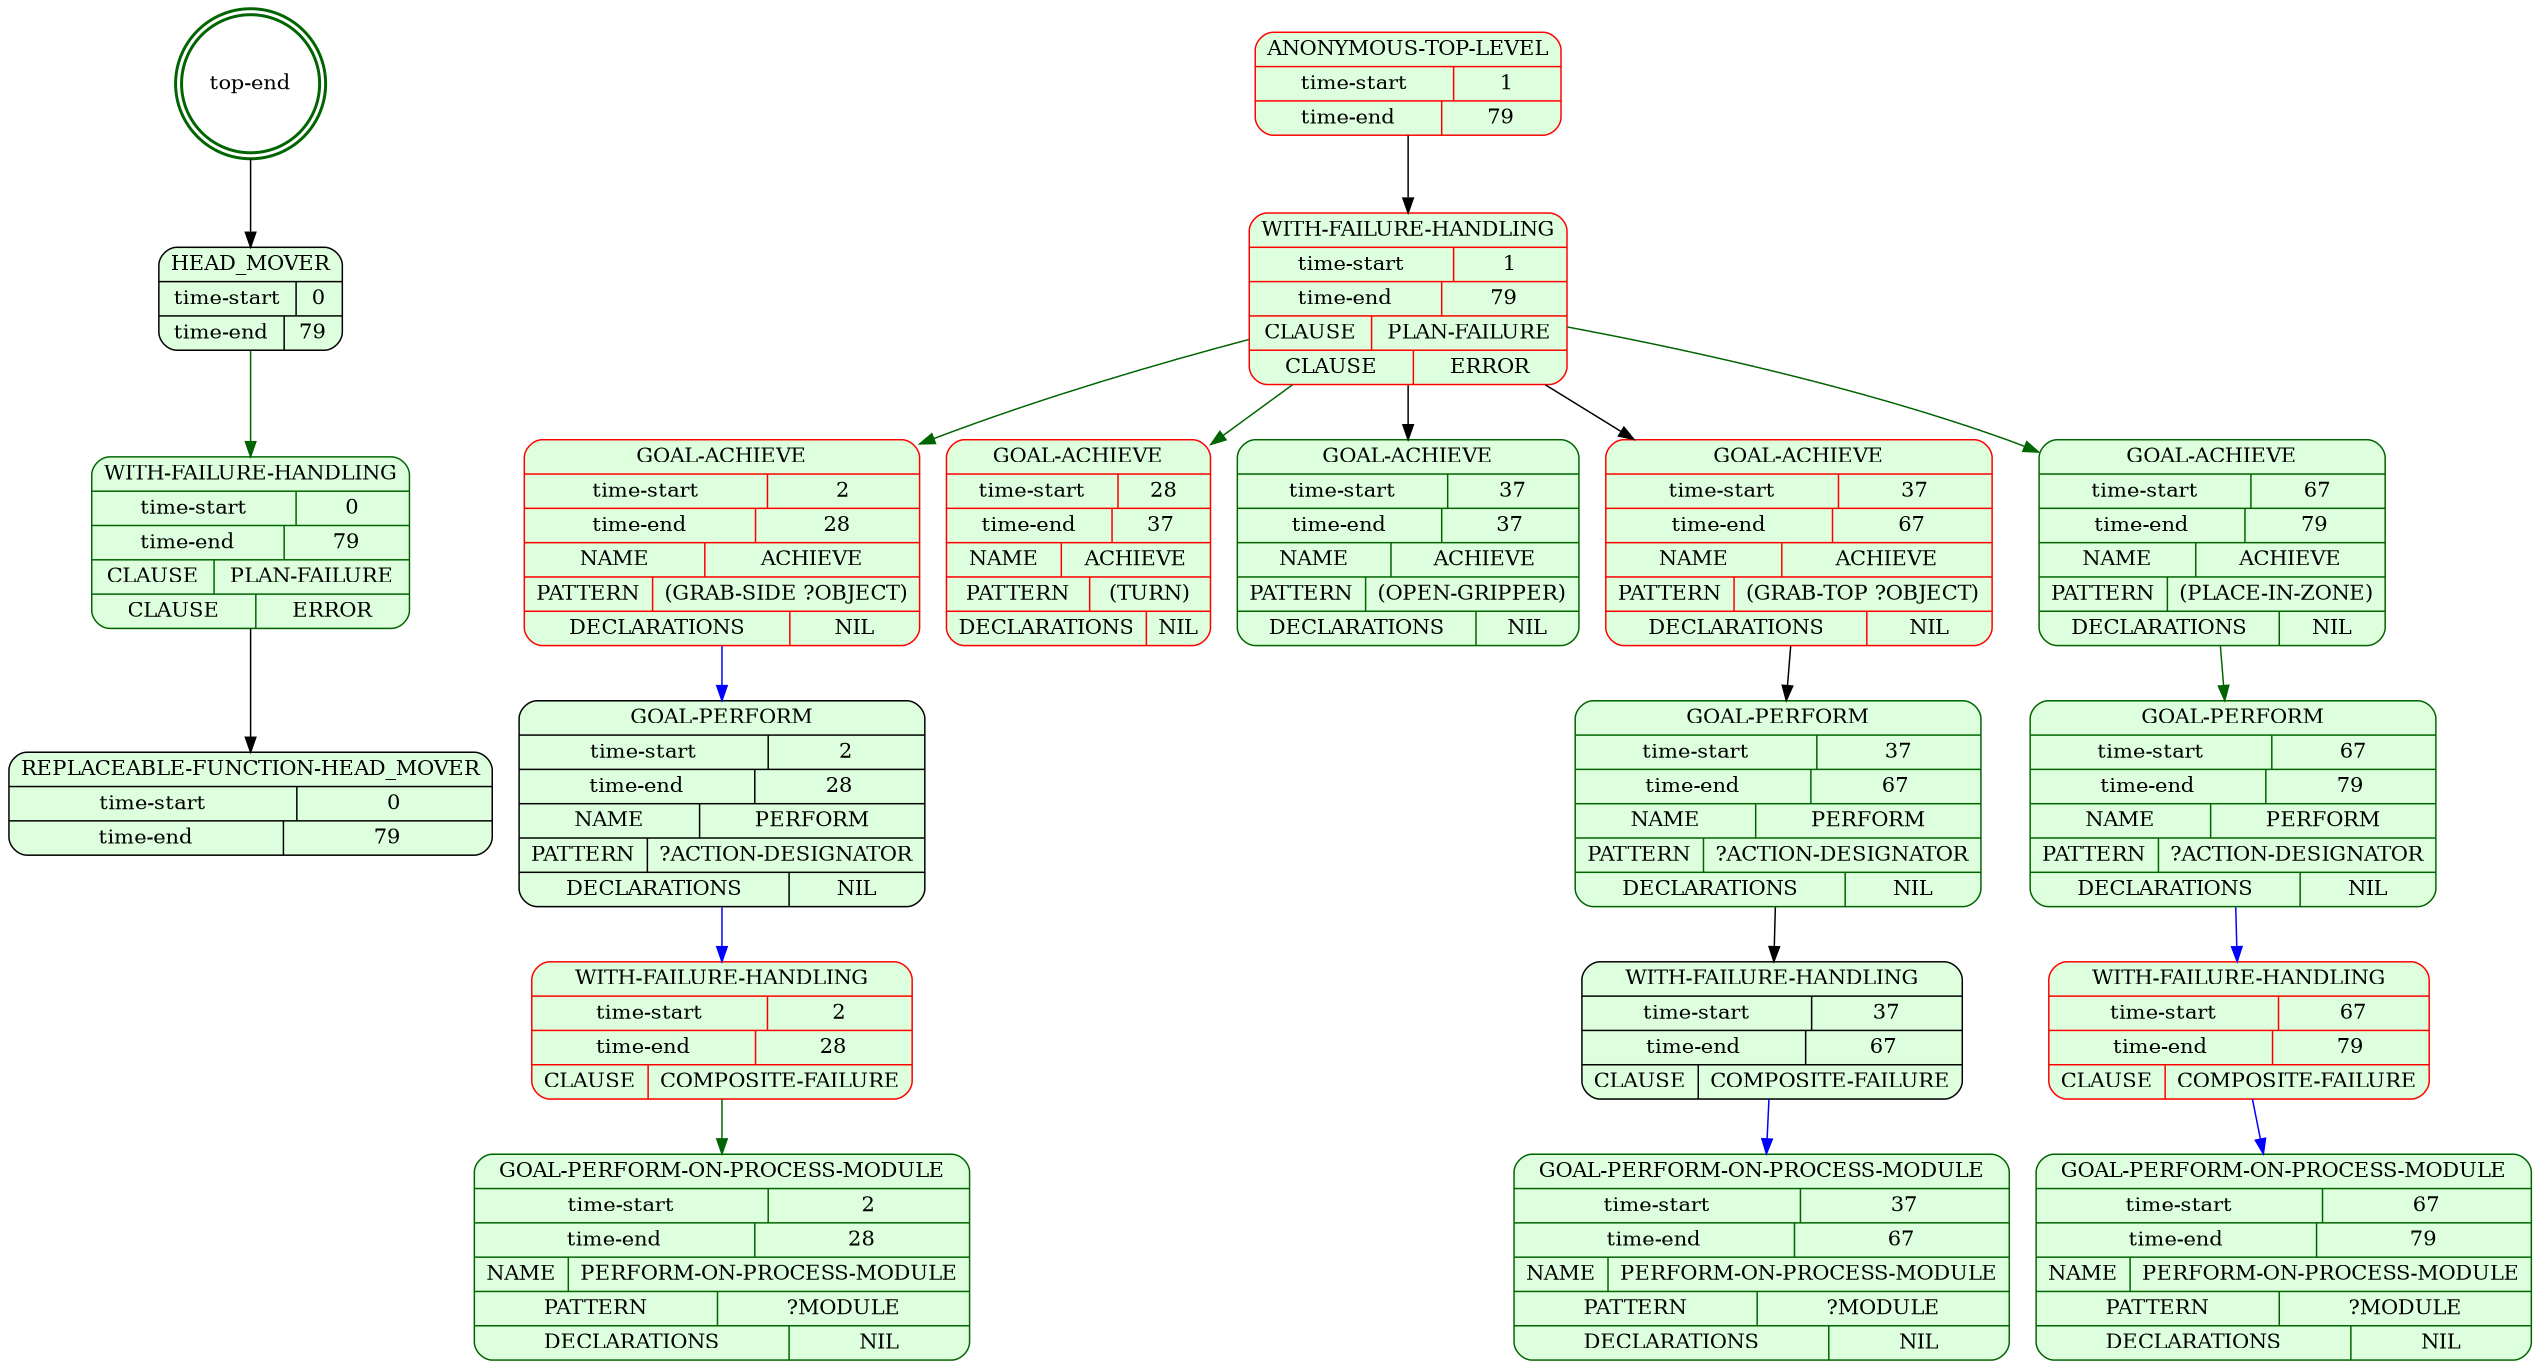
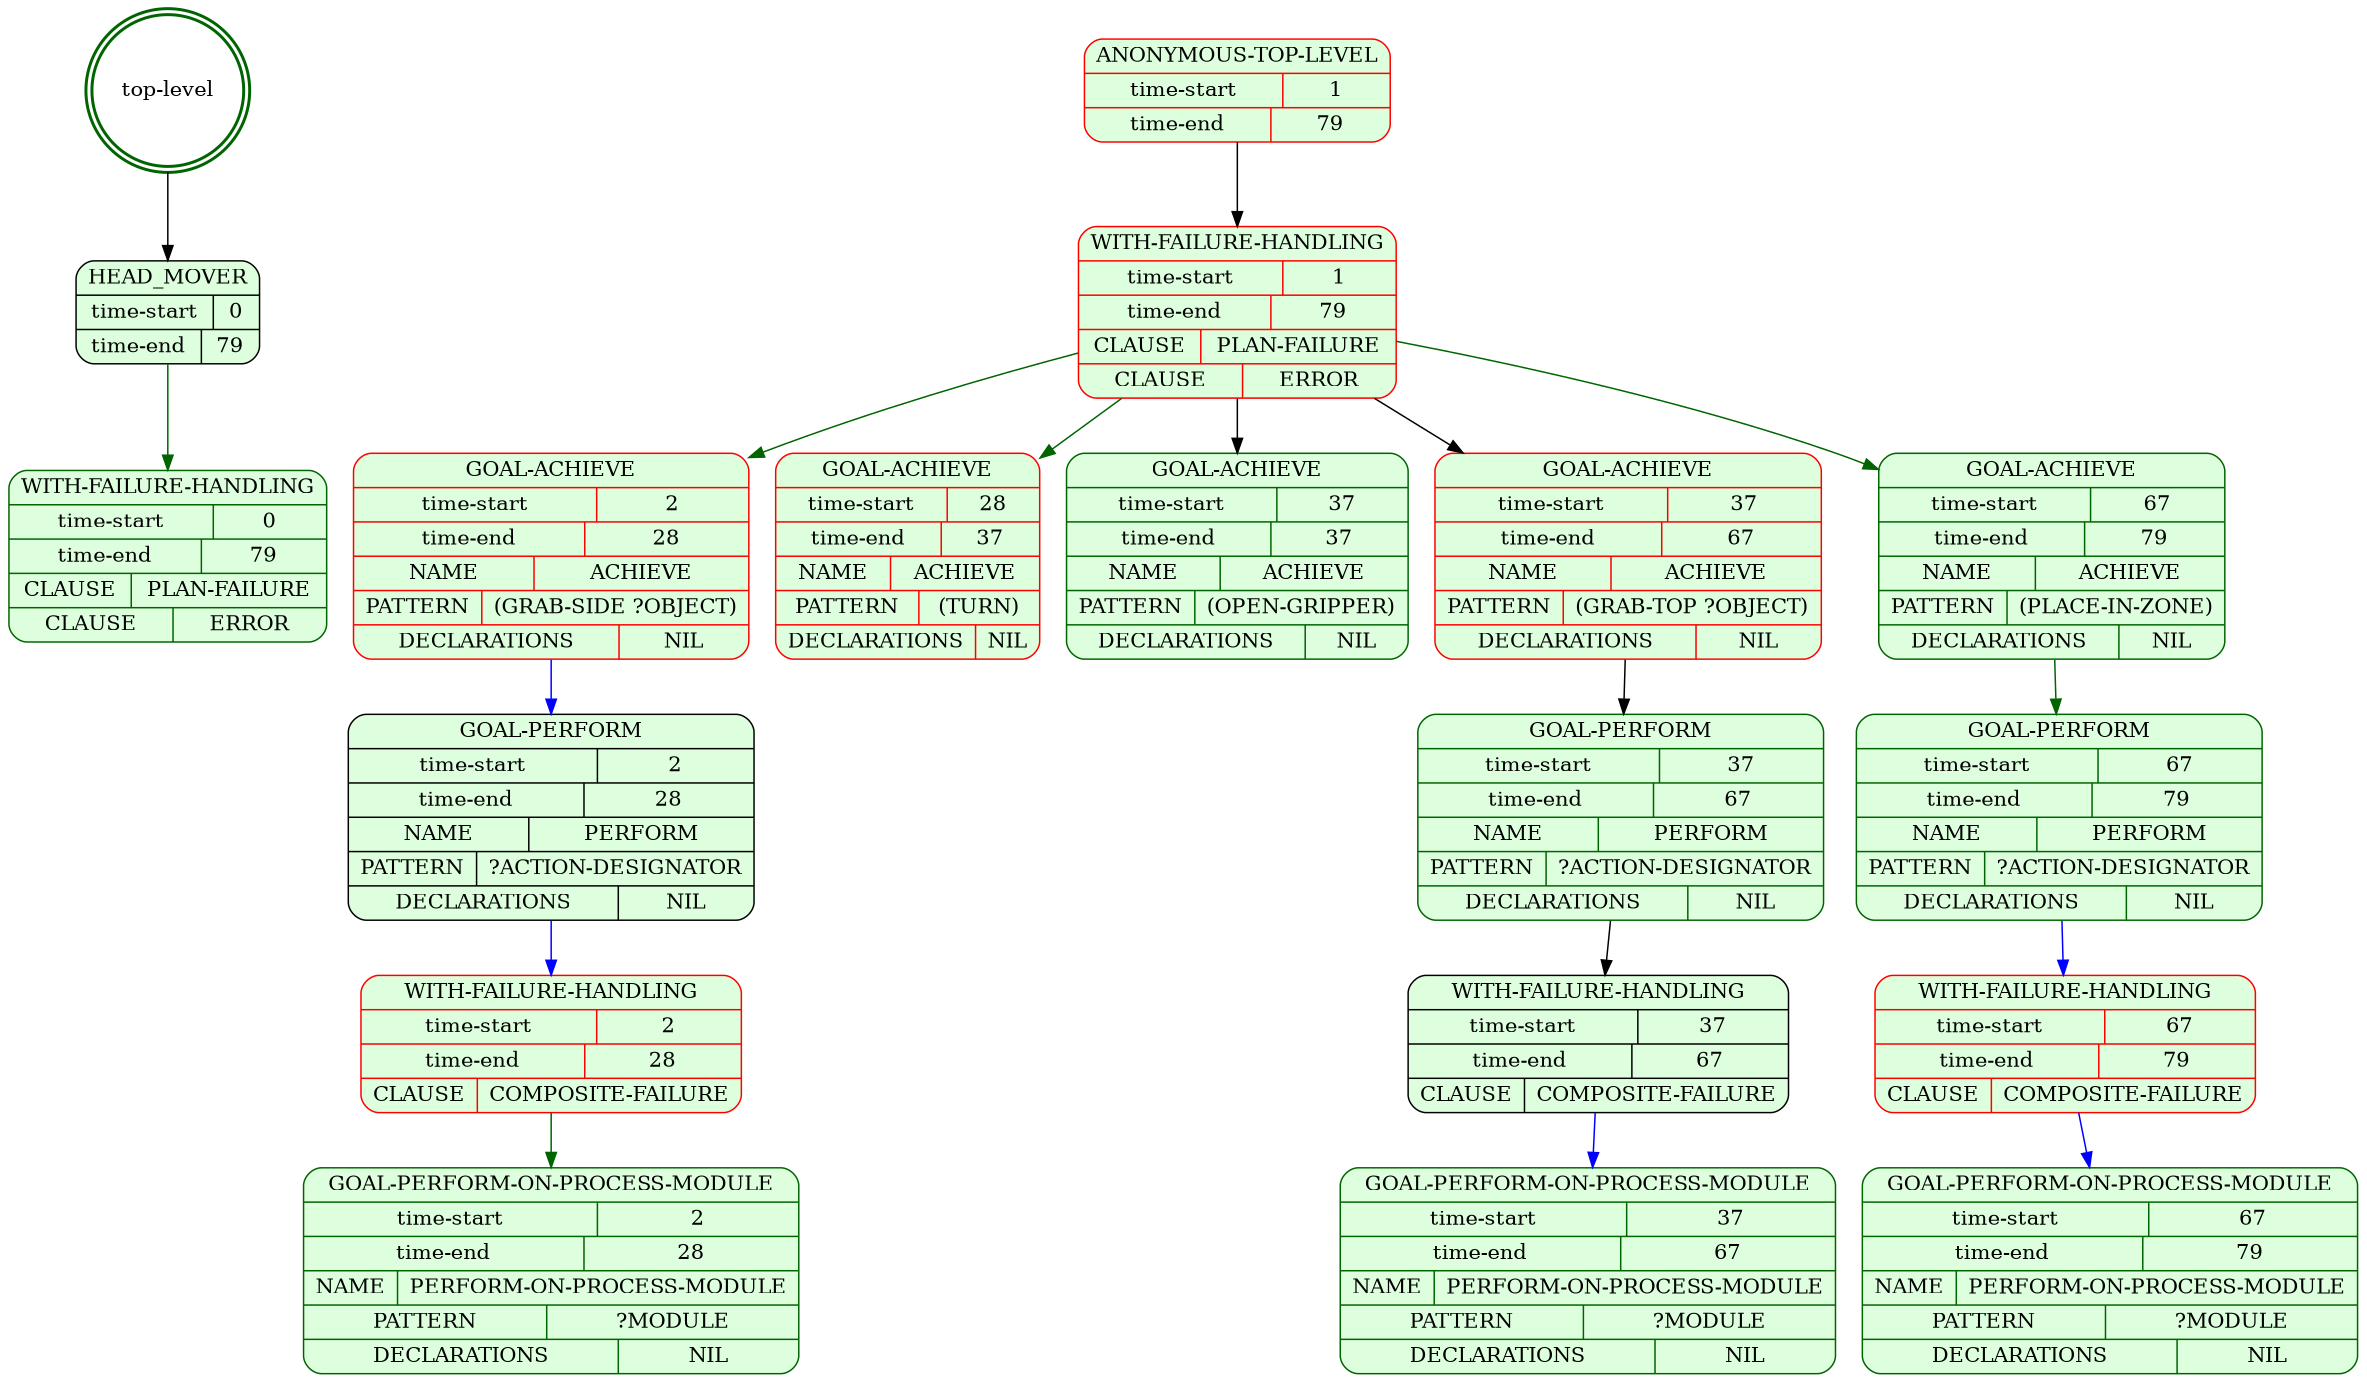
(251, 84) -> (168, 91)
(251, 804) -> none
